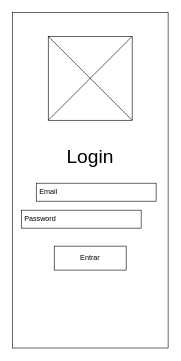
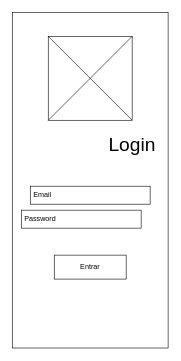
(90, 156) -> (132, 144)
(96, 192) -> (90, 195)
(90, 258) -> (90, 267)
